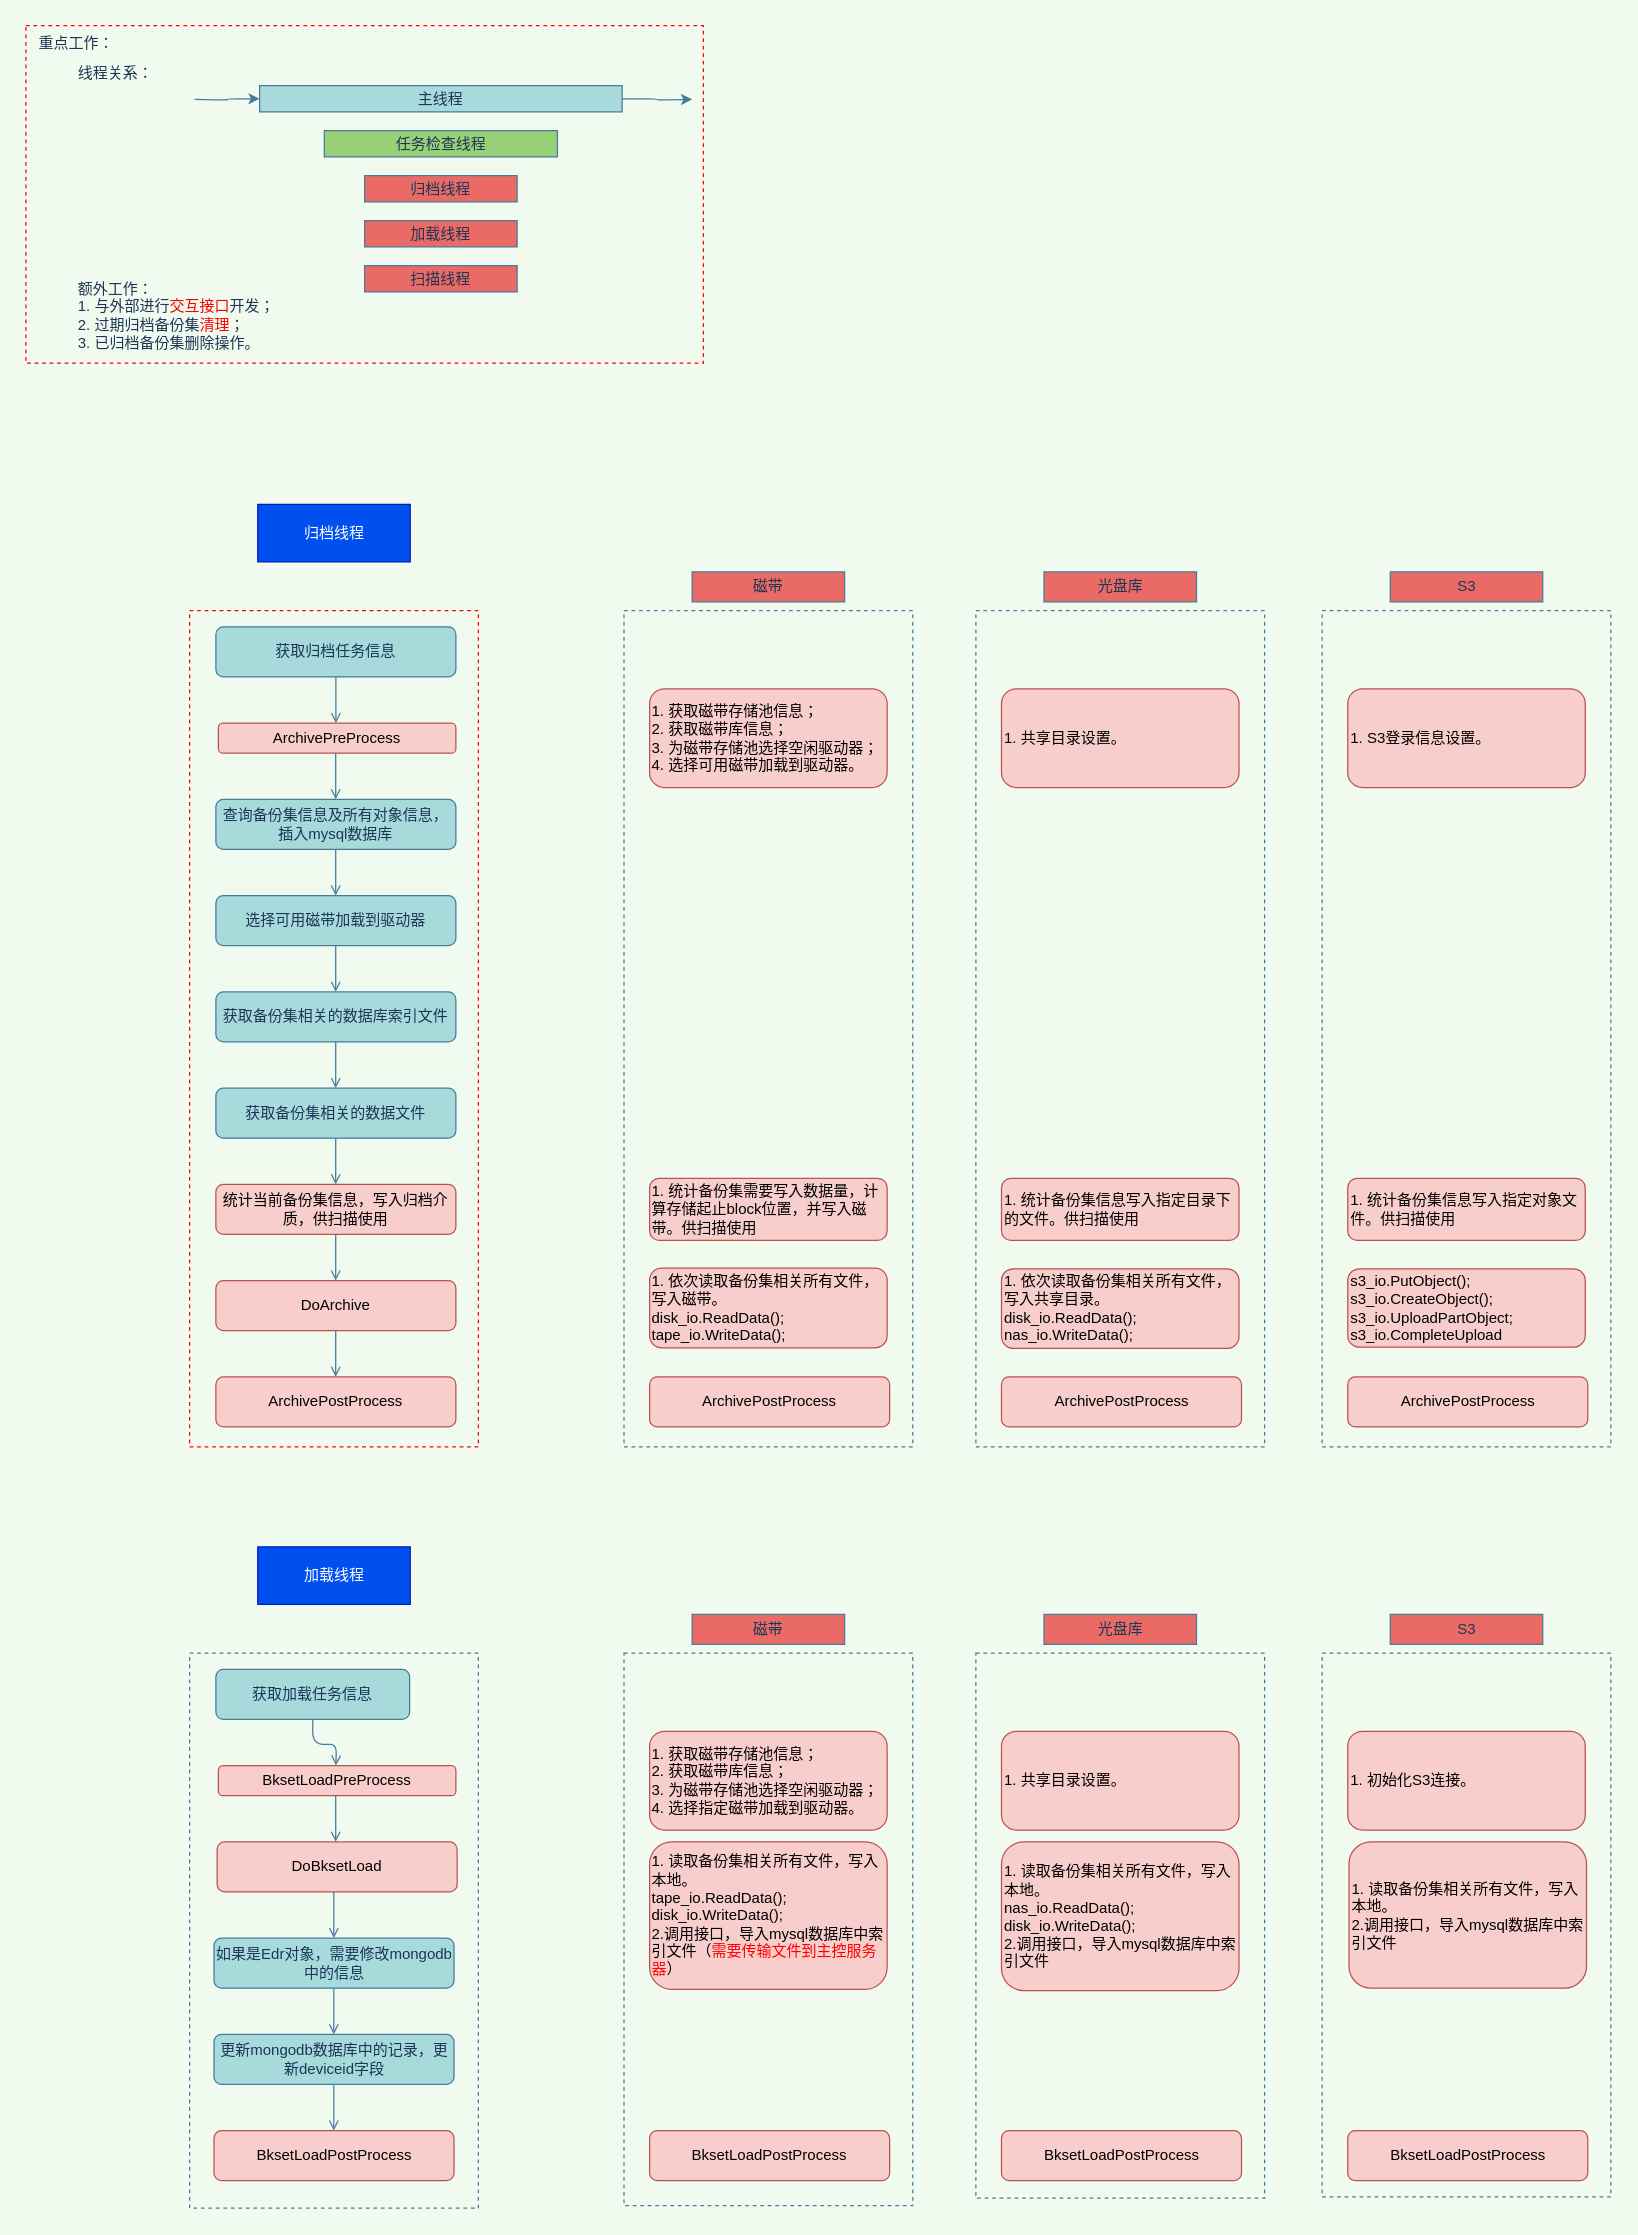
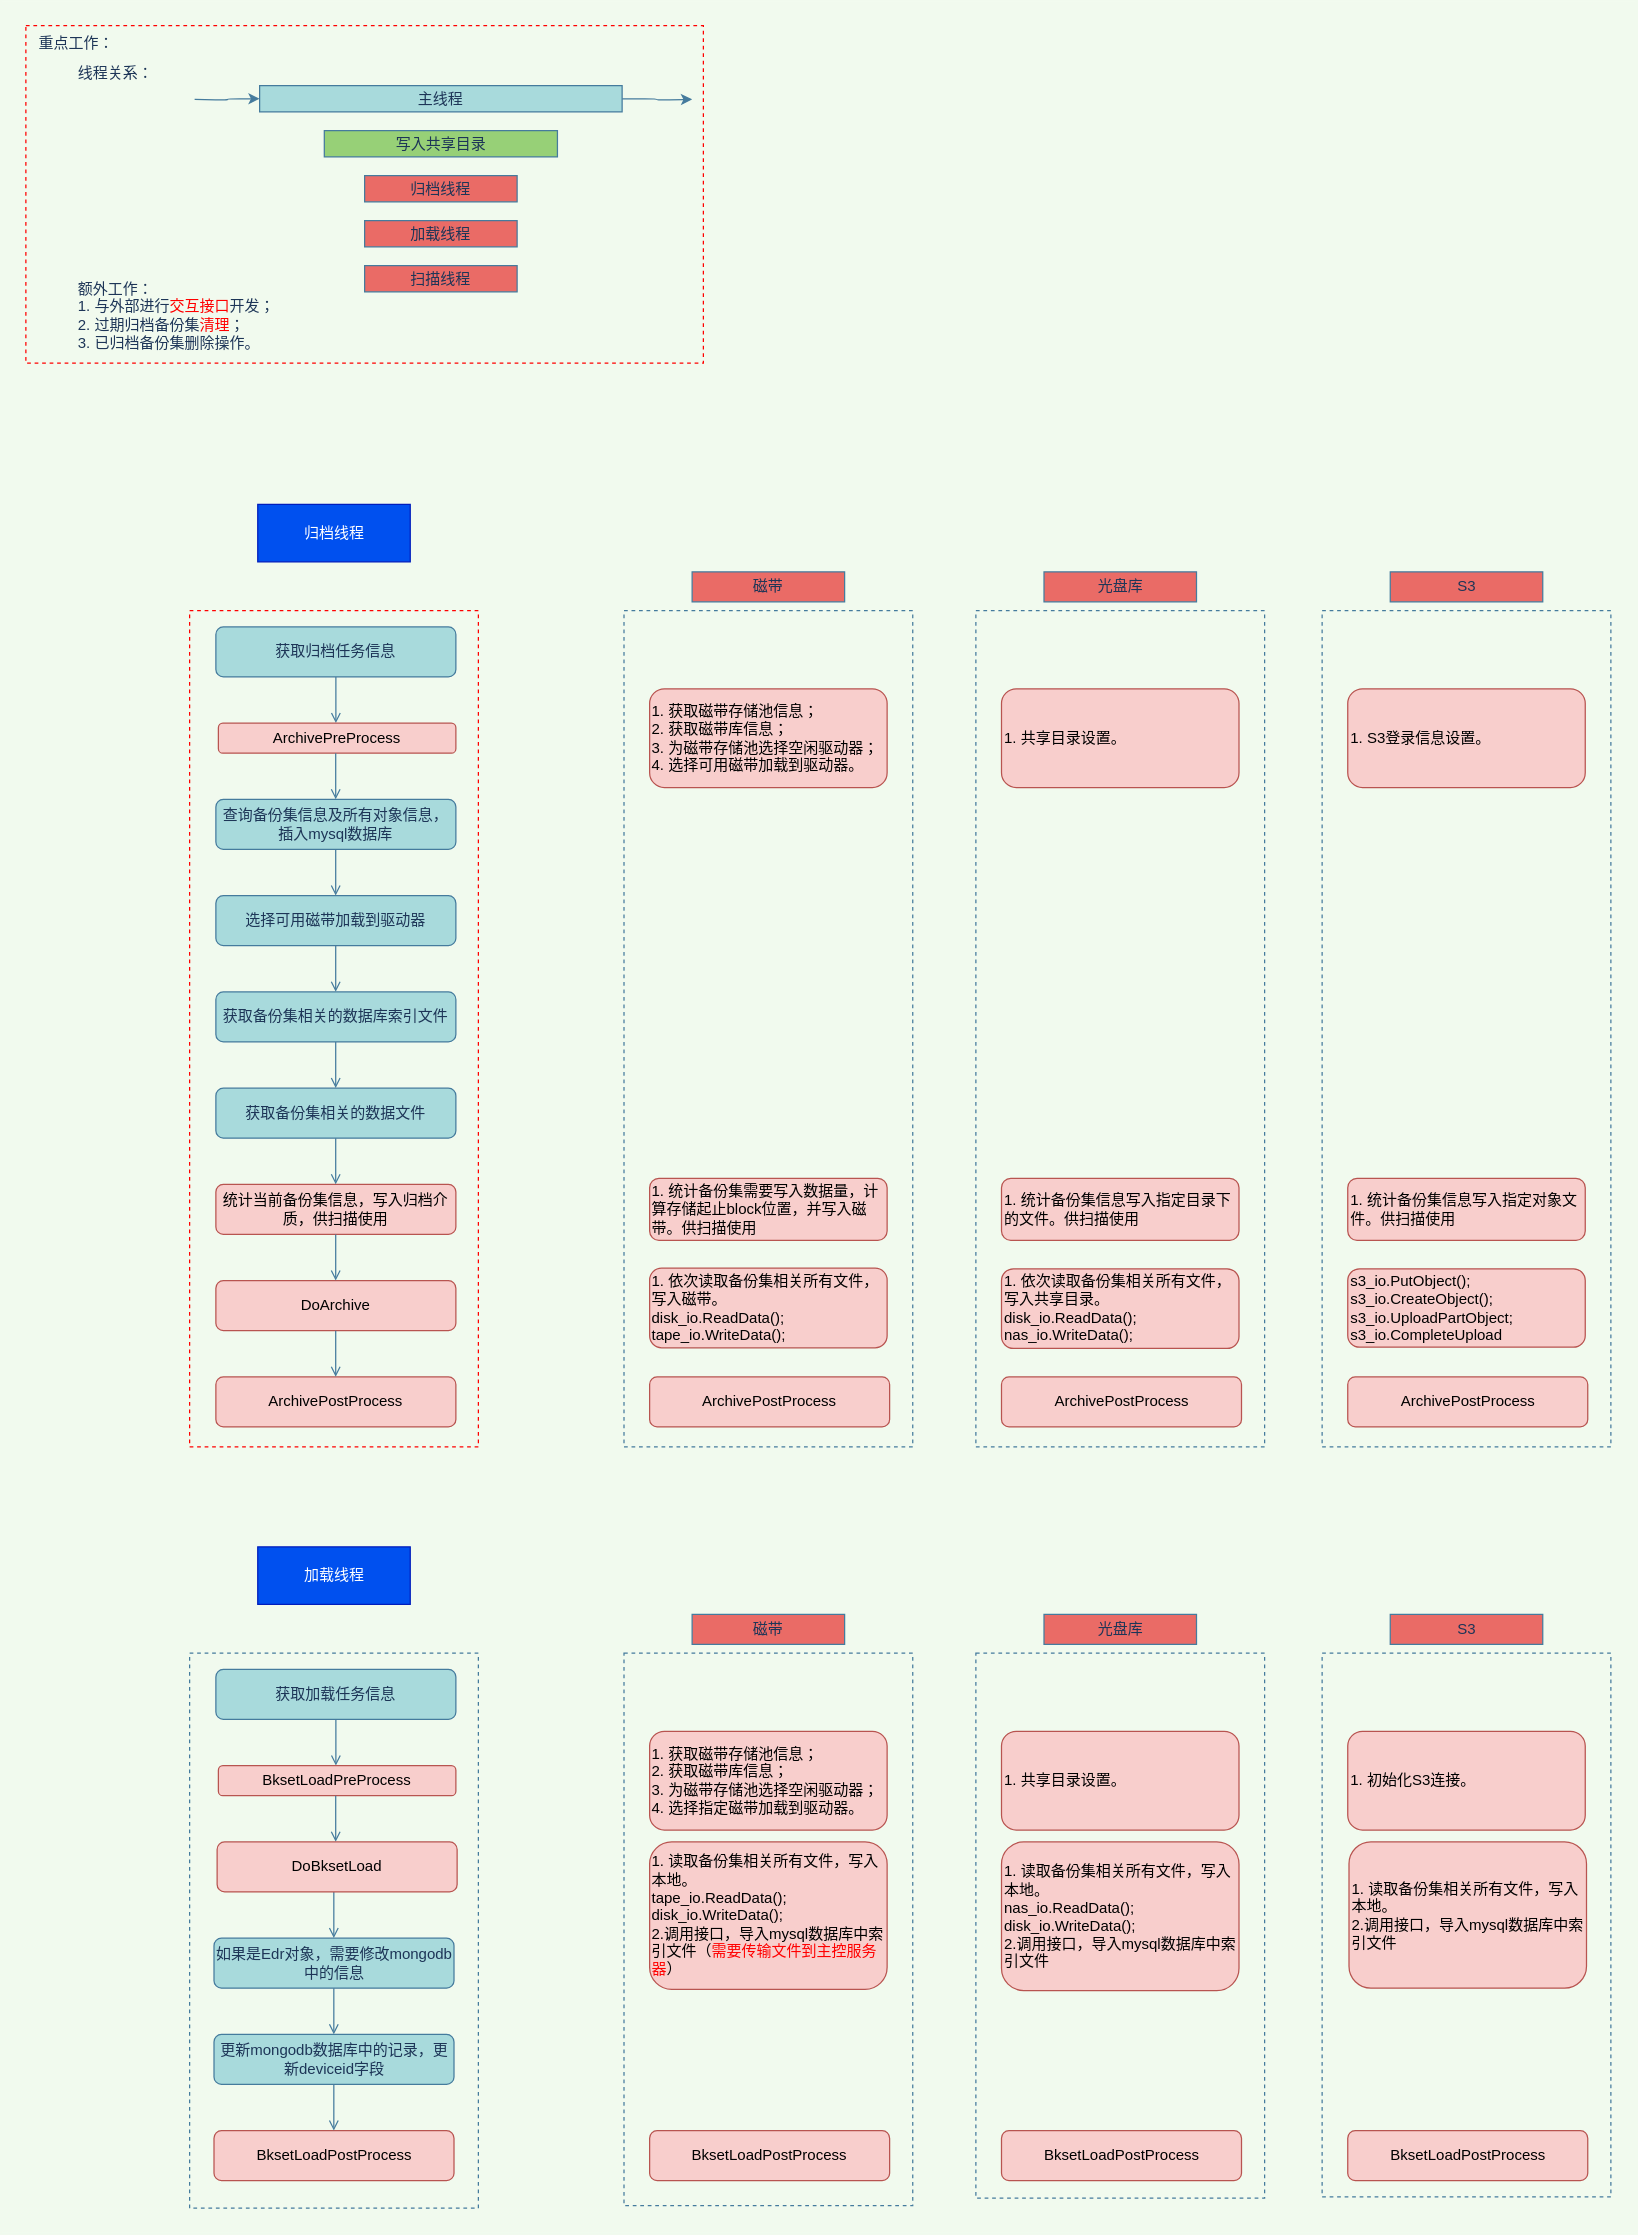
(441, 144) -> (441, 144)
(313, 1694) -> (336, 1694)
